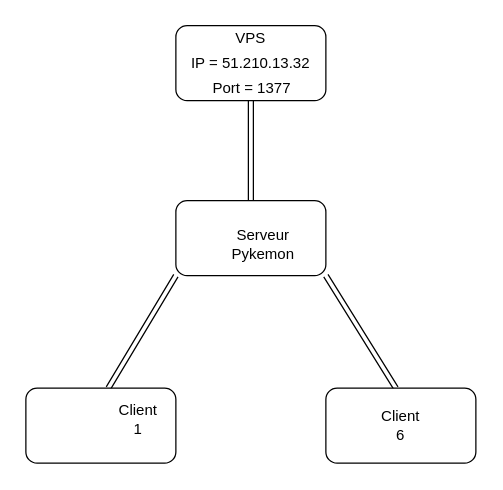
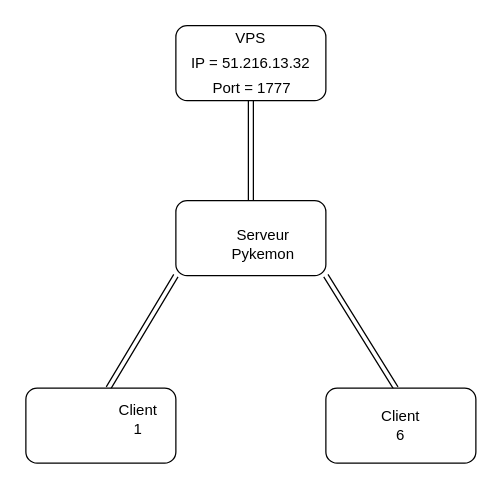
(251, 63) -> (251, 63)
(252, 88) -> (252, 88)
